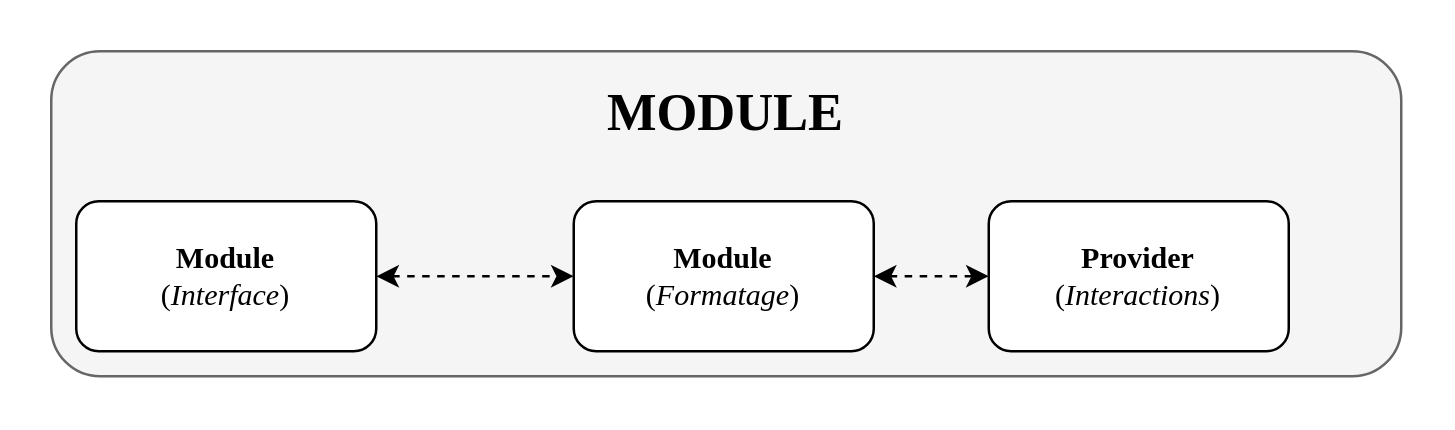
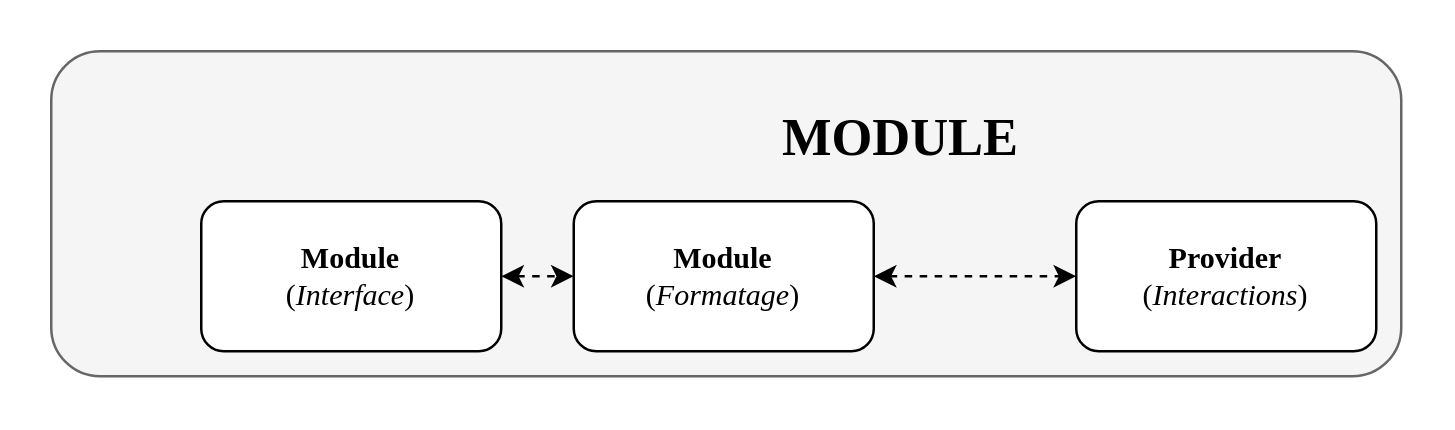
(726, 114) -> (901, 139)
(226, 276) -> (351, 276)
(1139, 276) -> (1226, 276)
